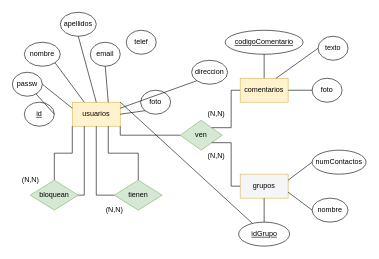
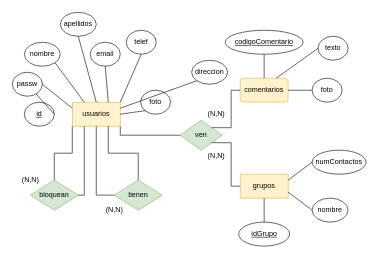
(264, 90) -> (264, 90)
(186, 163) -> (131, 78)
(264, 186) -> (264, 186)
